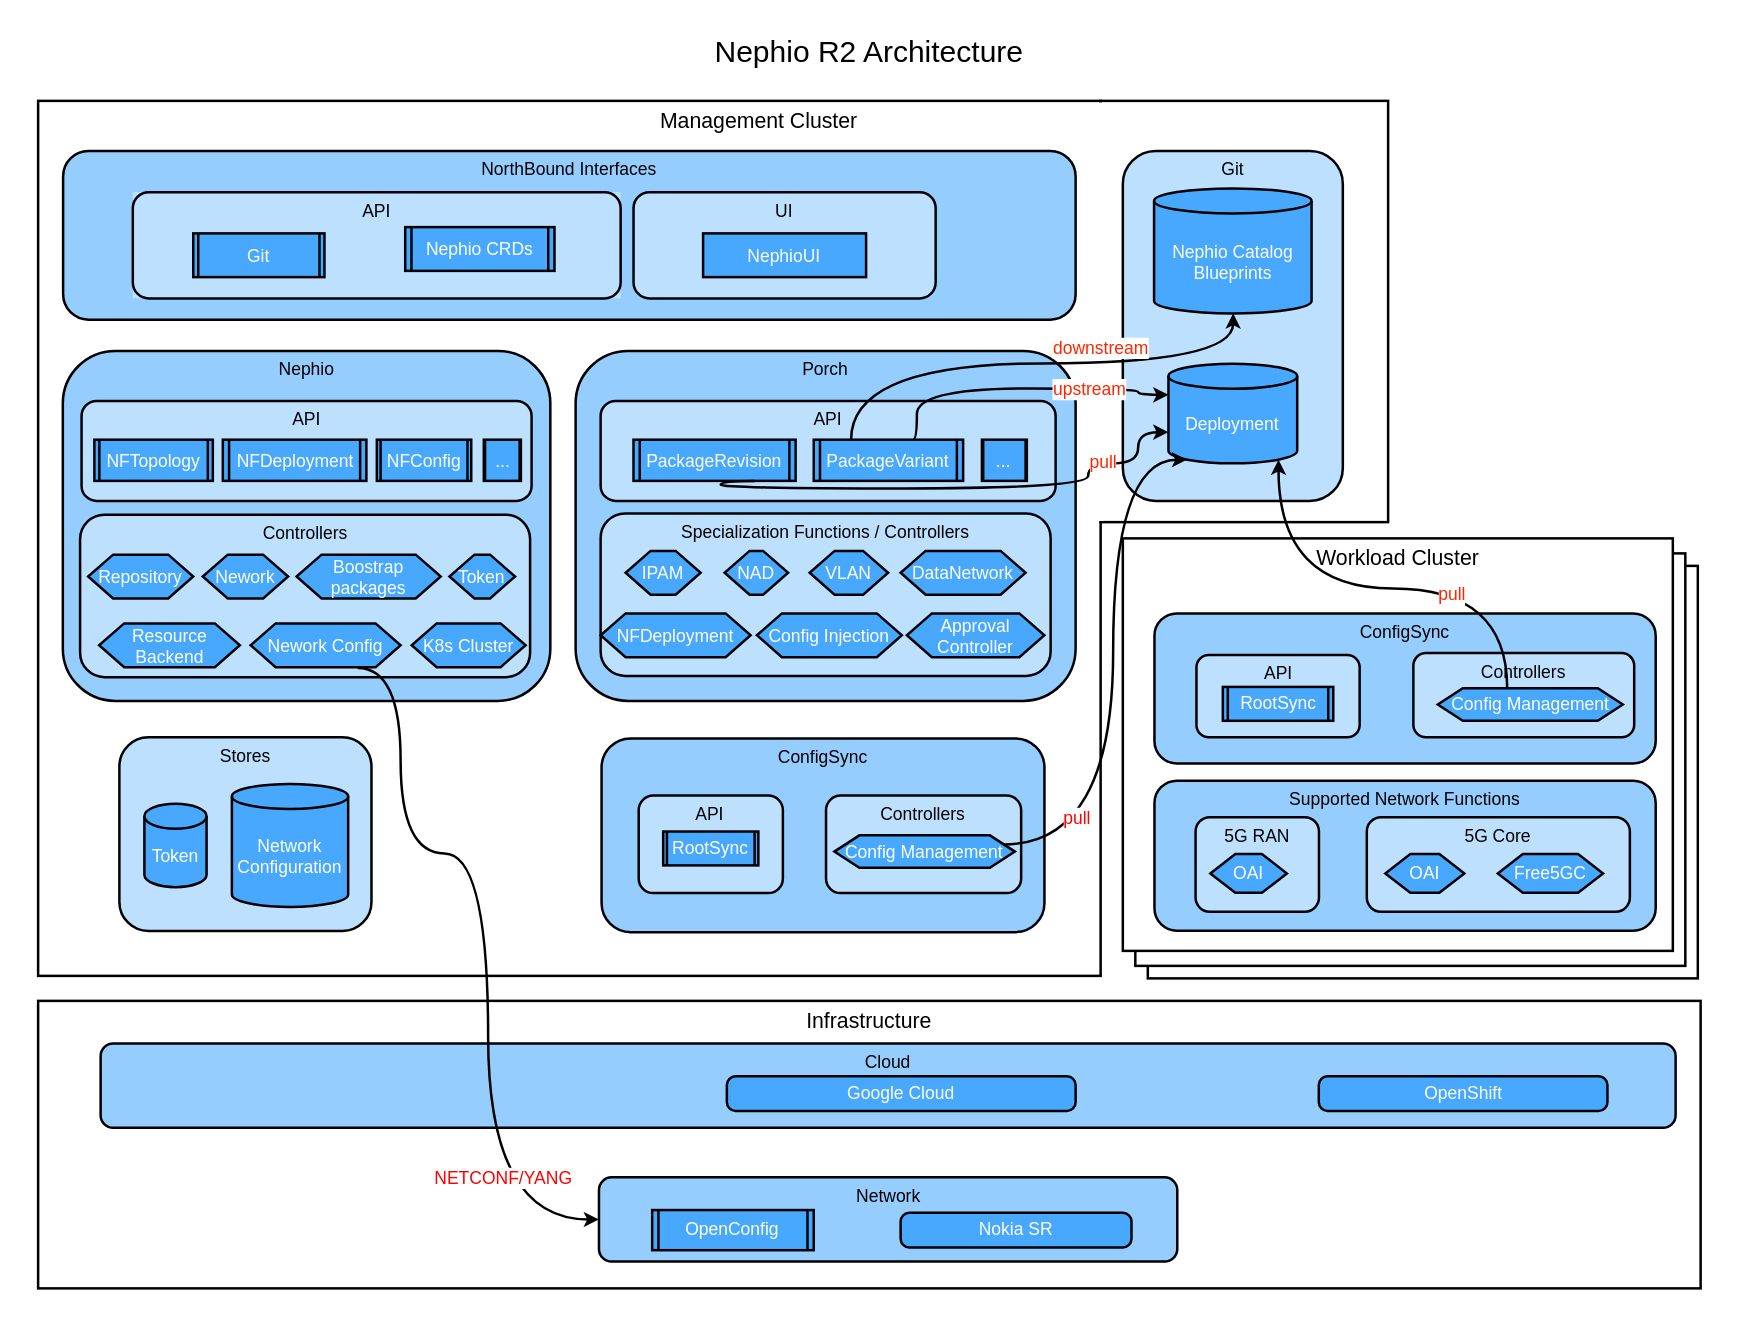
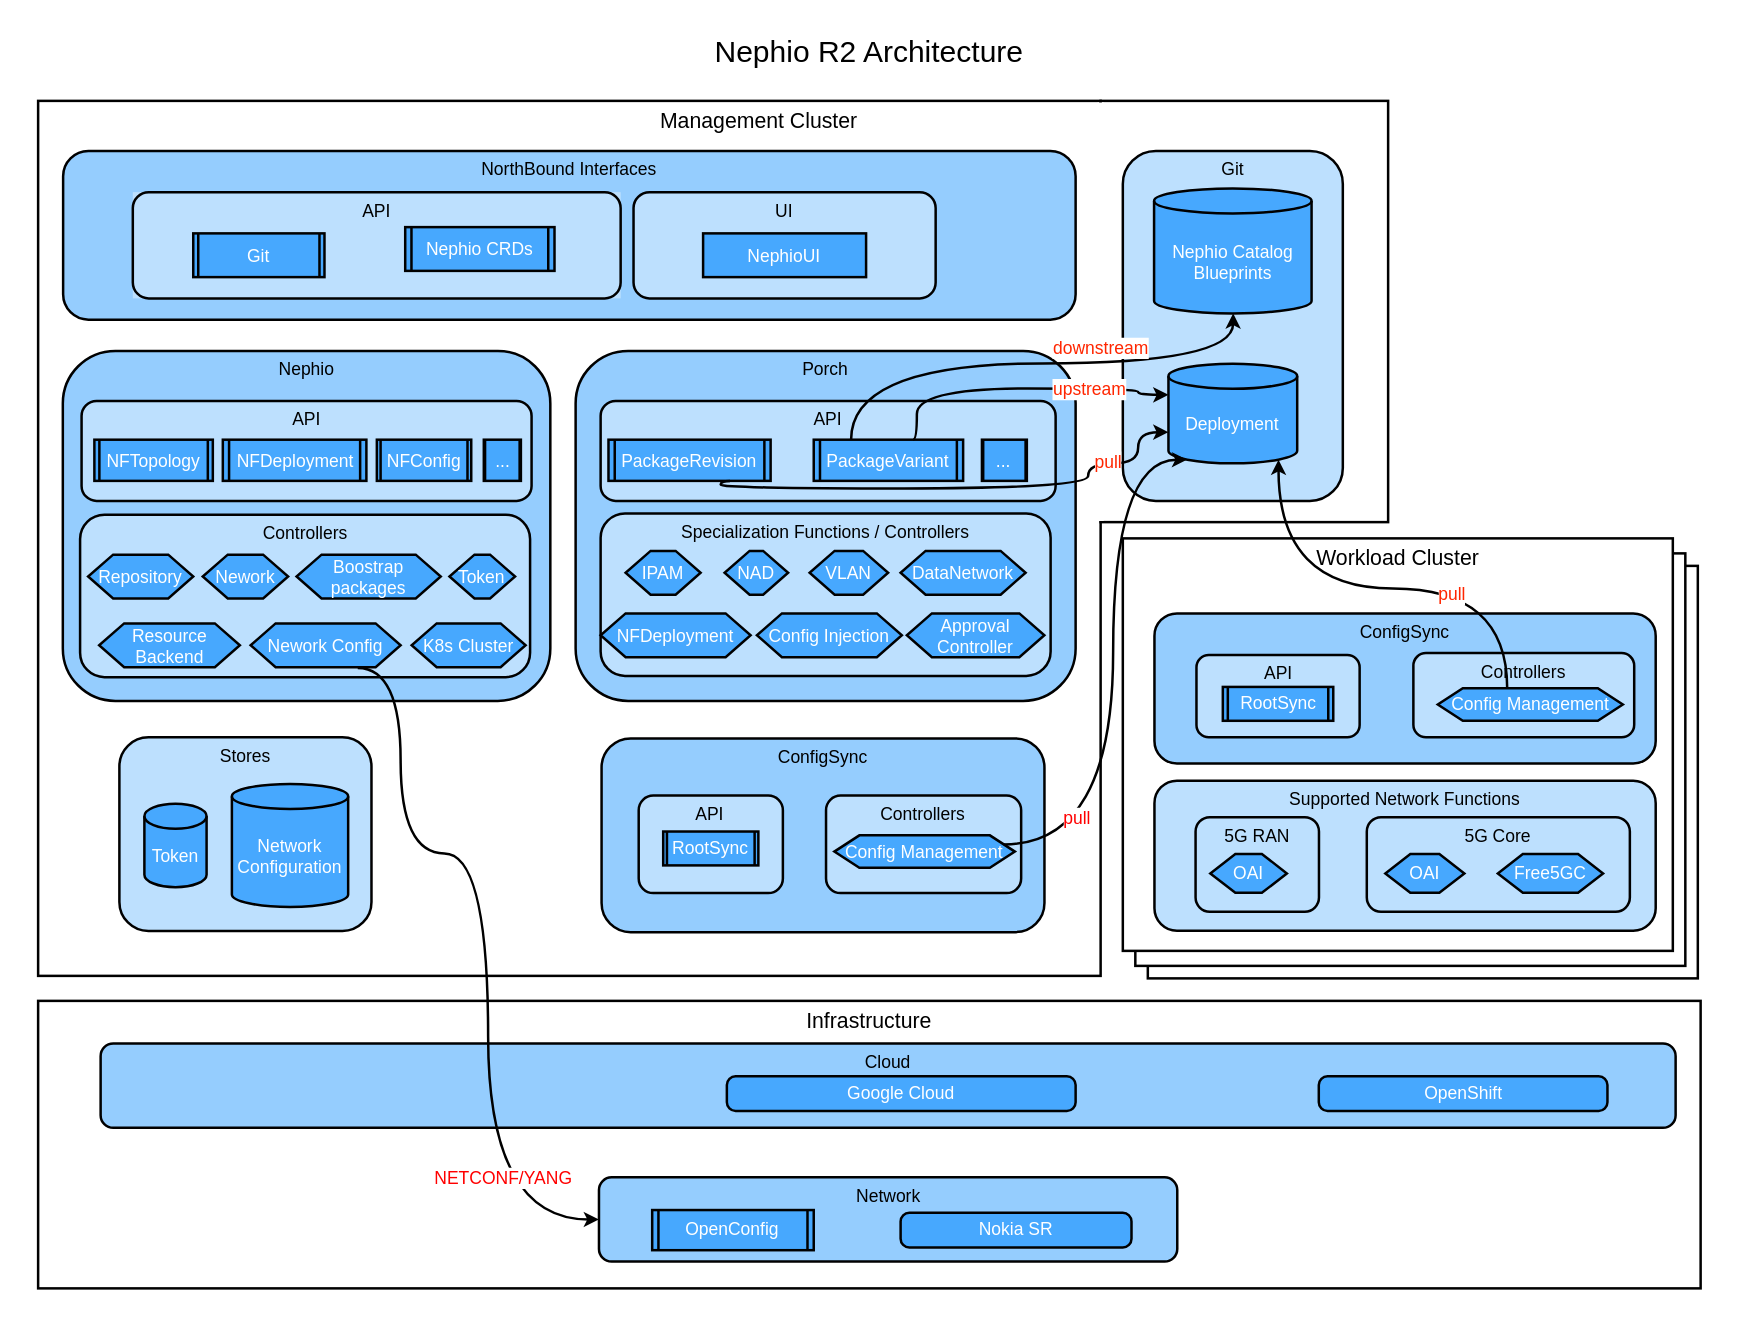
(715, 460) -> (690, 460)
(1405, 800) -> (1405, 800)
